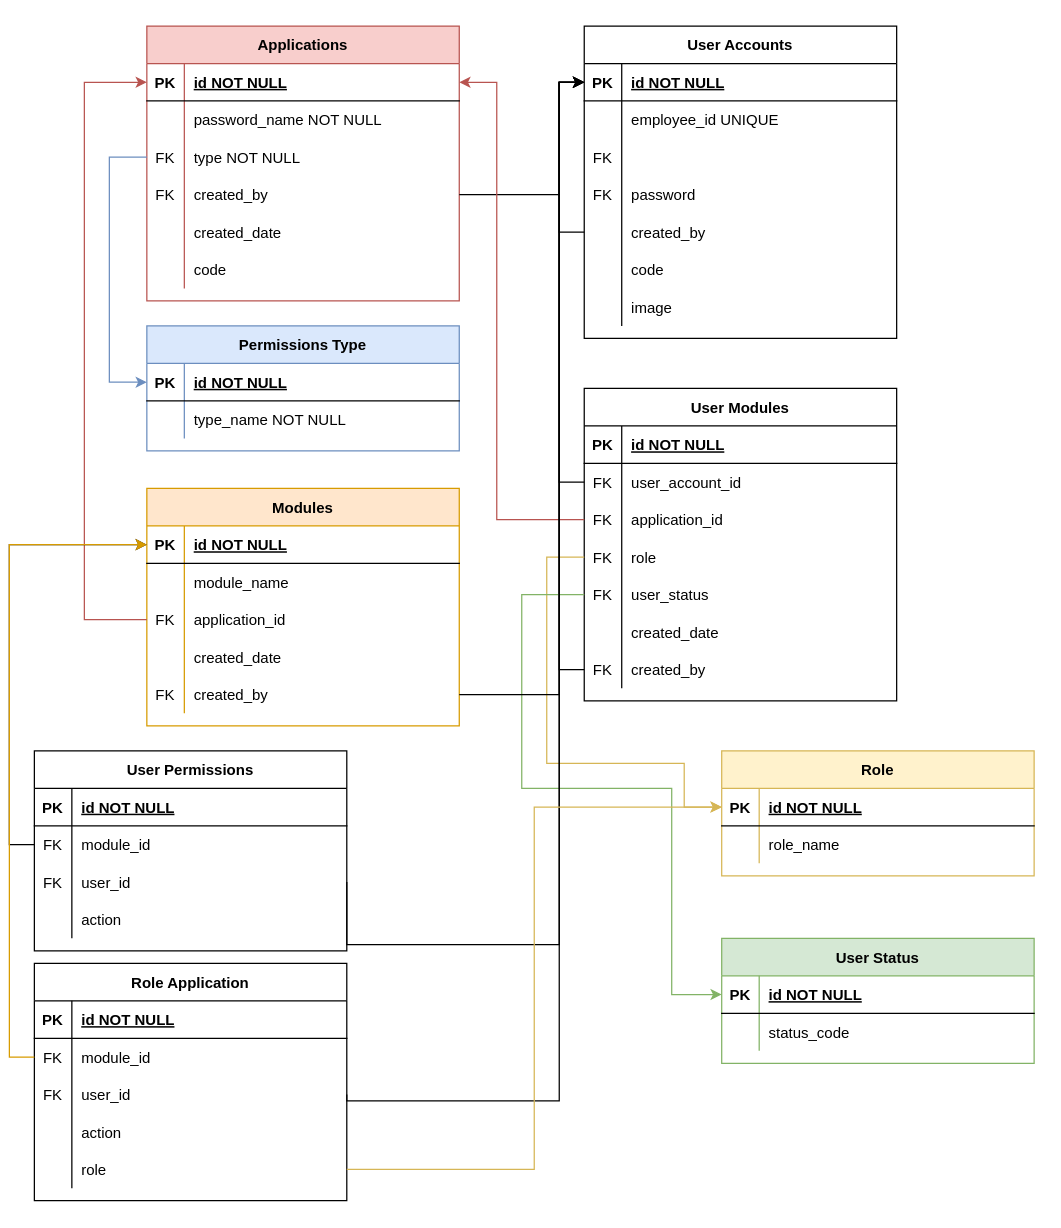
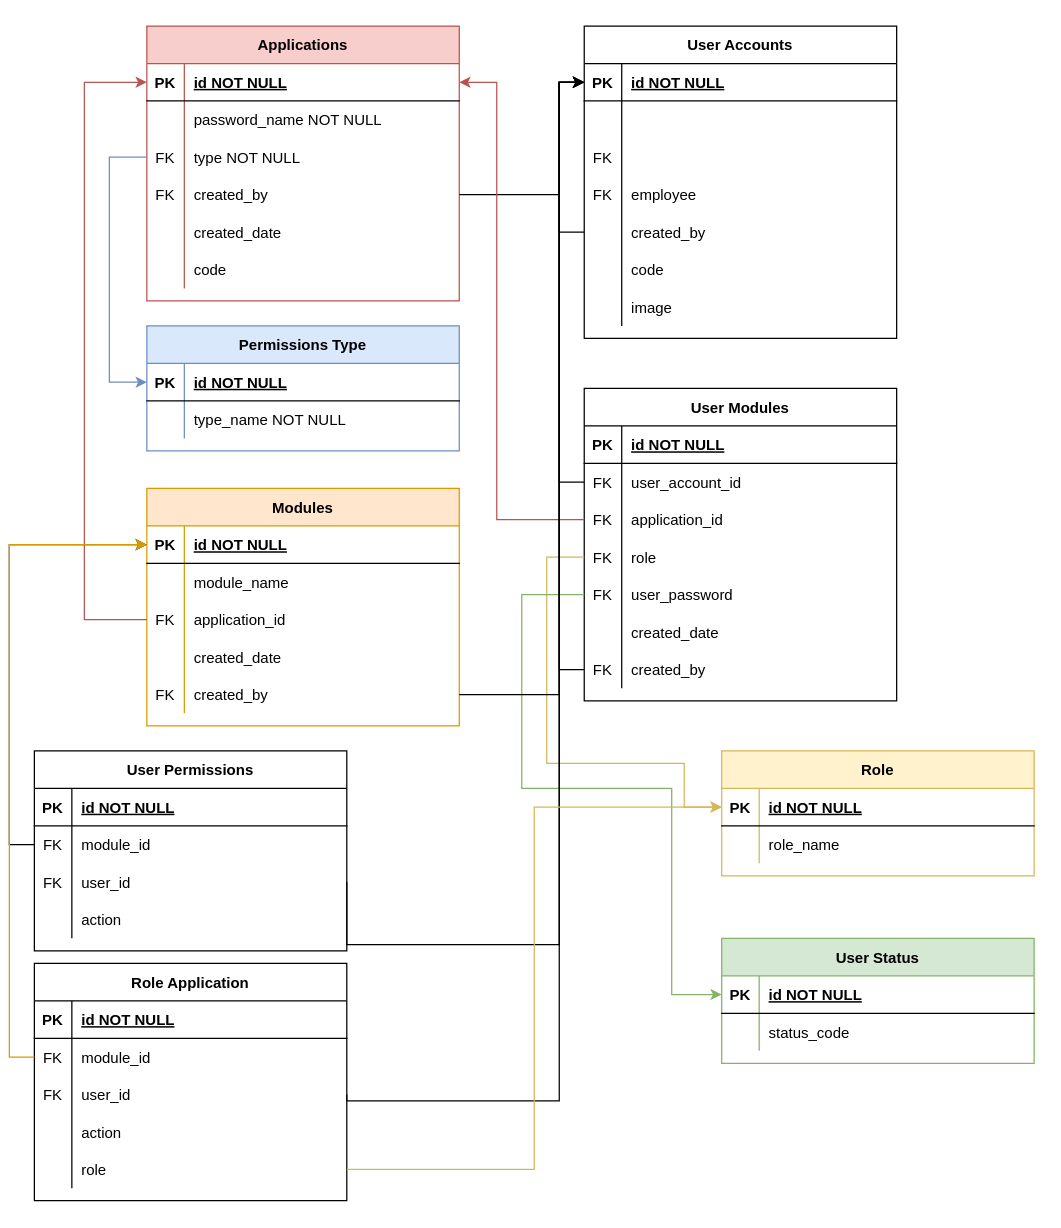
(759, 119) -> none
(665, 195) -> (663, 195)
(677, 595) -> (686, 595)
